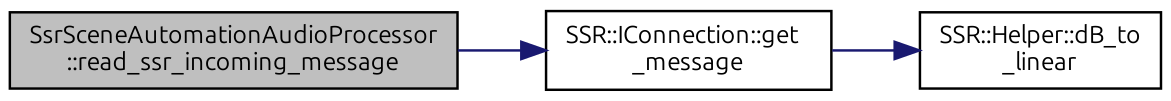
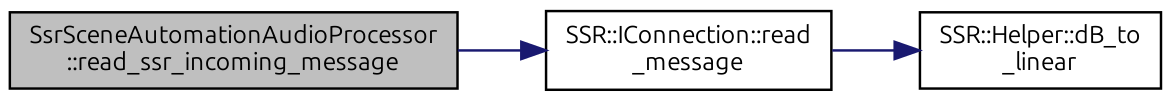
(689, 50) -> (689, 50)
